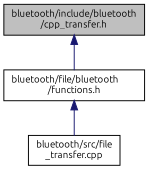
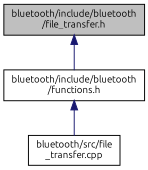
(74, 20) -> (74, 20)
(74, 85) -> (74, 85)
